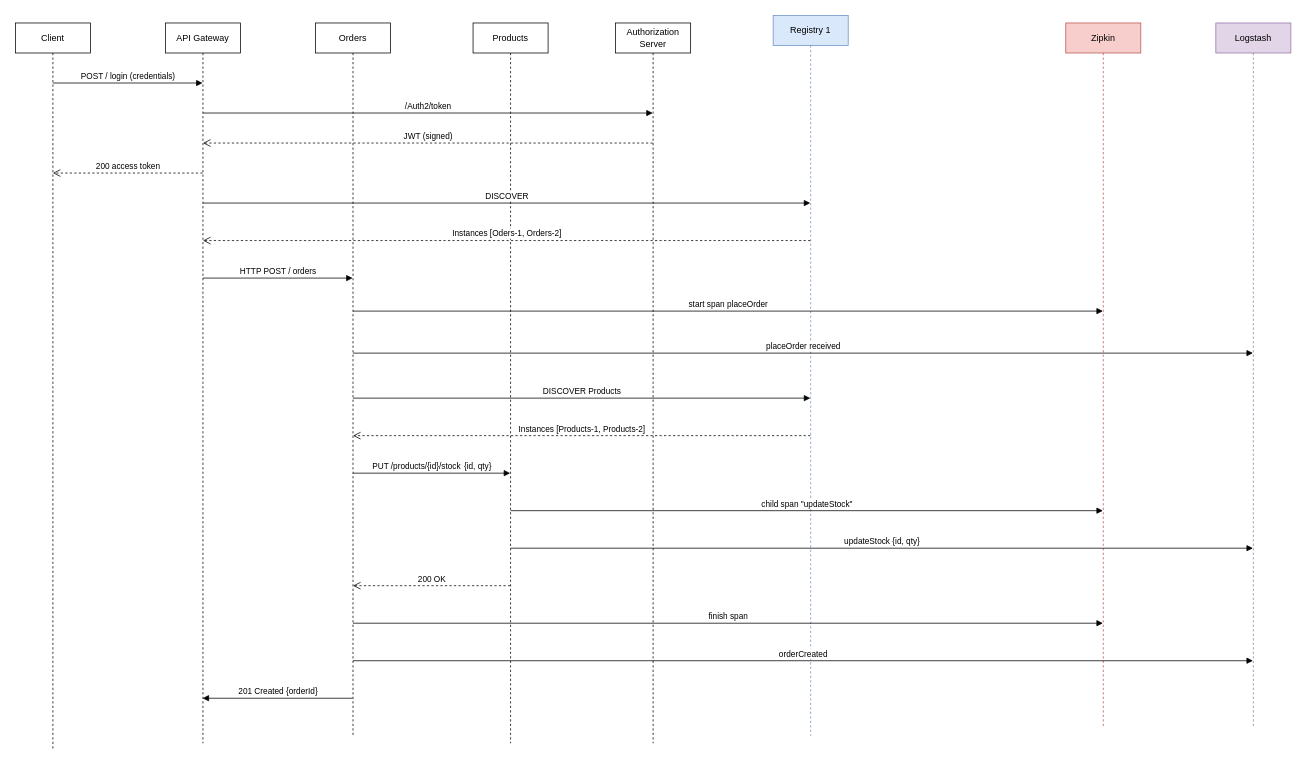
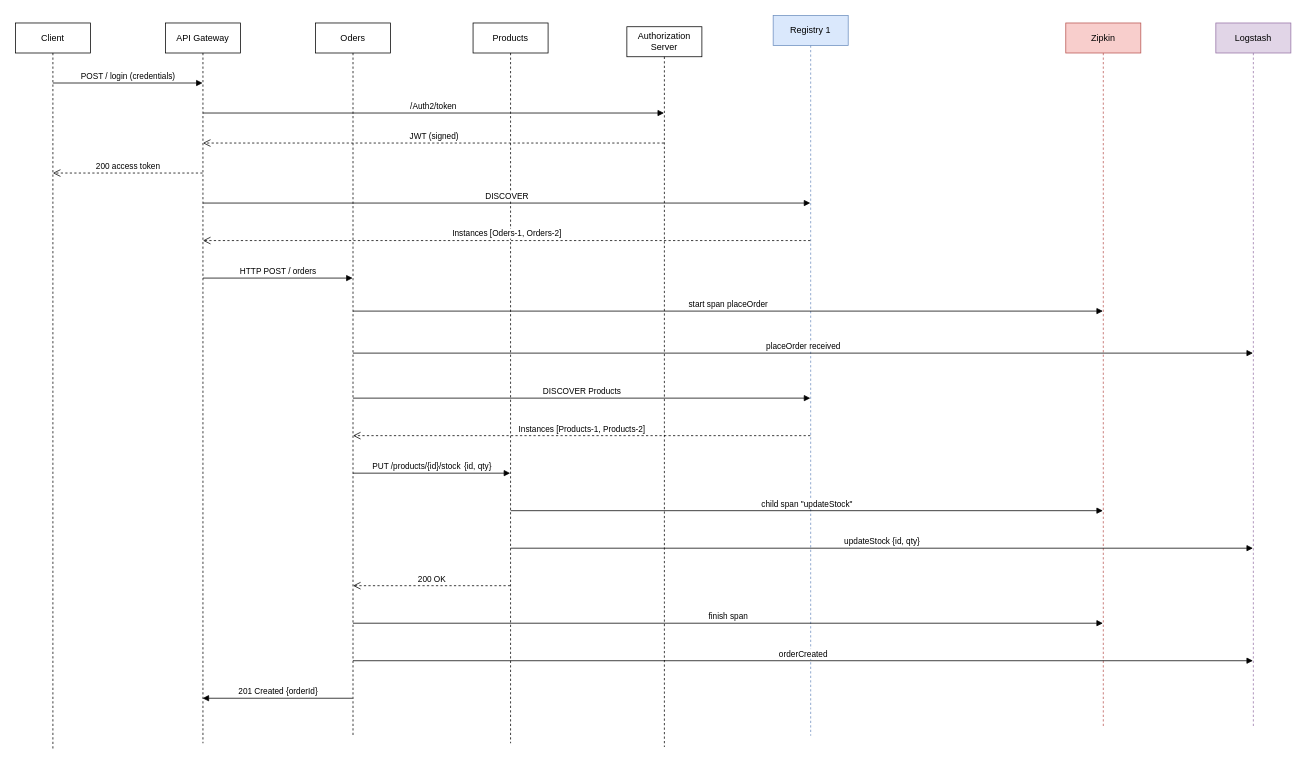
(353, 38) -> (353, 38)
(653, 383) -> (664, 387)
